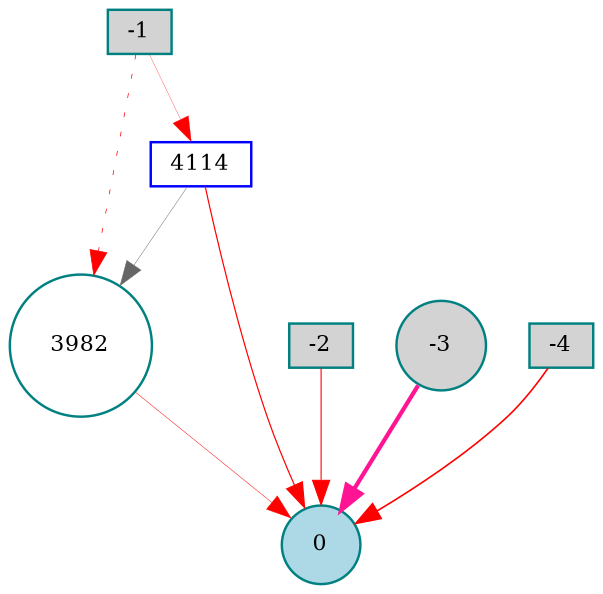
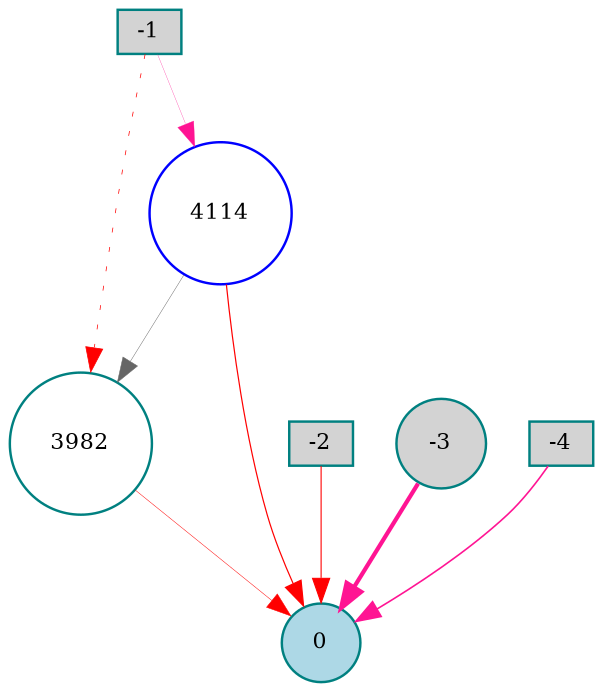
(165, 87) -> (172, 89)
(201, 164) -> (221, 213)
(470, 448) -> (470, 546)
